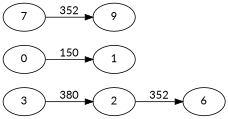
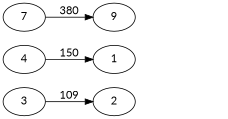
(69, 11) -> (69, 11)
(24, 59) -> (24, 59)
(69, 96) -> (69, 96)
(204, 102) -> none
